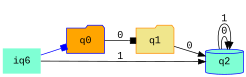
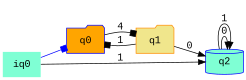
(120, 35) -> (120, 27)
none -> (124, 46)
(22, 61) -> (22, 65)
